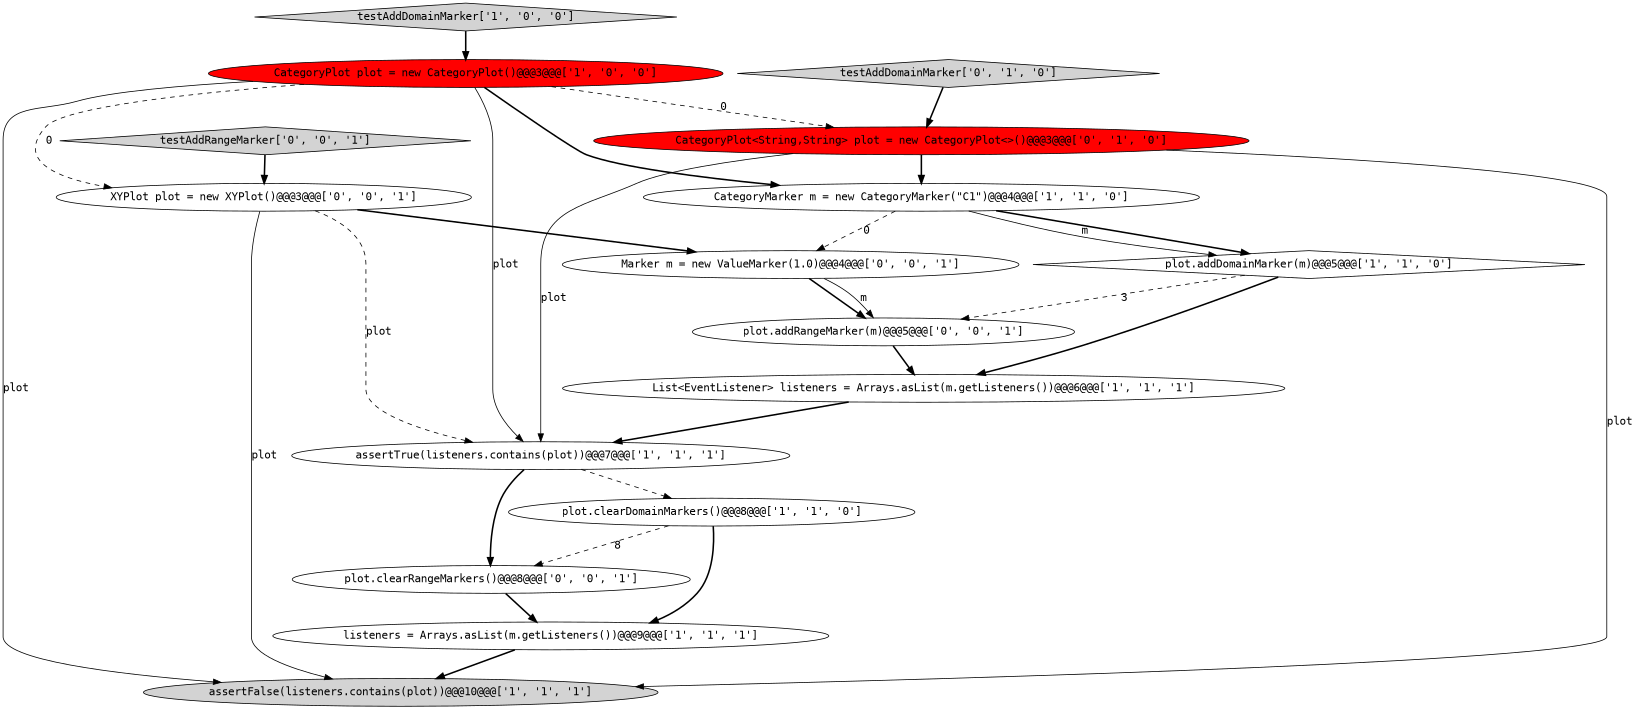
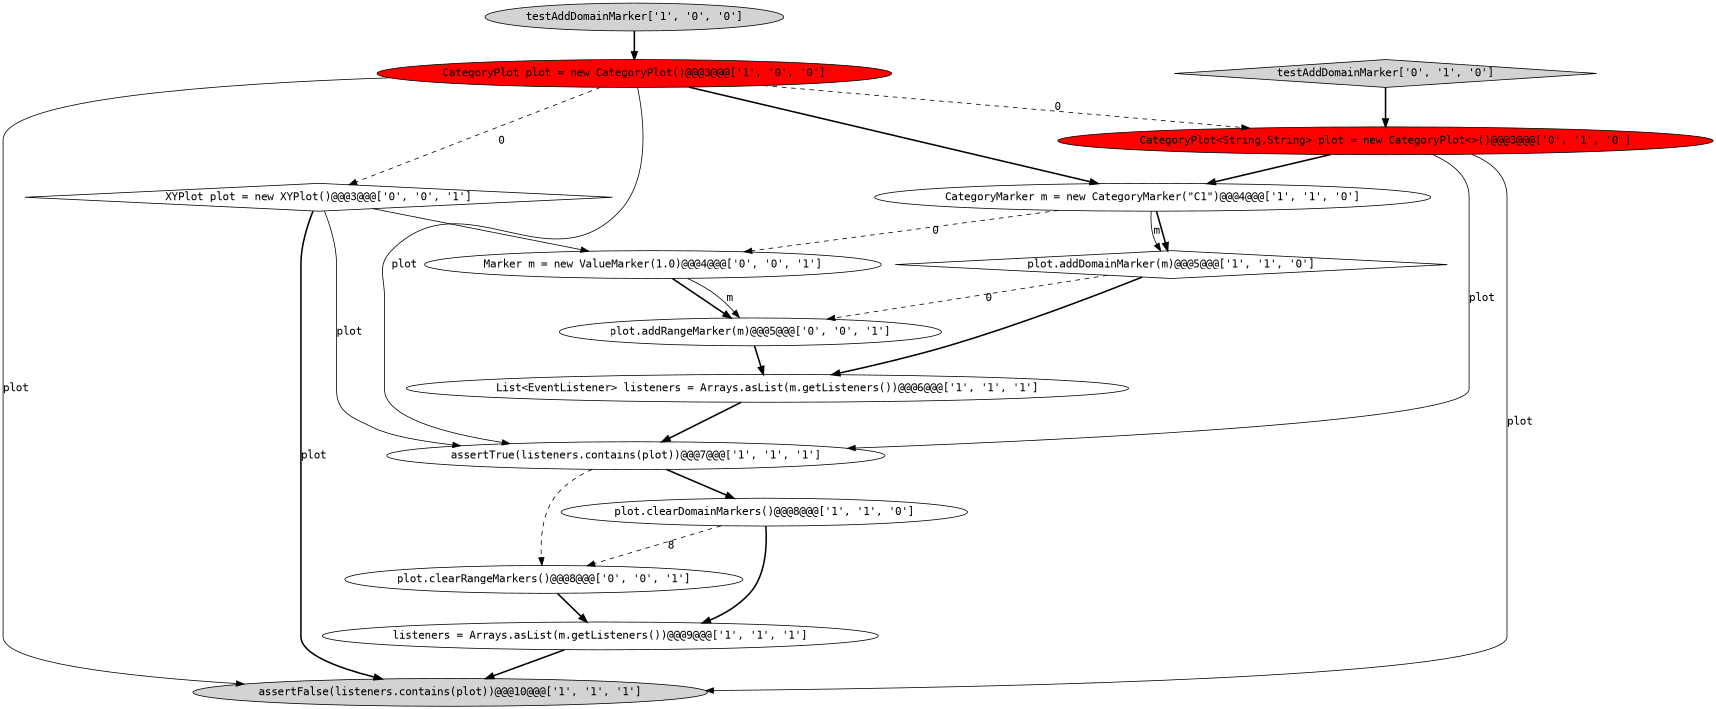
(466, 17) -> (634, 17)
(265, 141) -> none
(264, 197) -> (319, 197)
(522, 230) -> (435, 221)
(1124, 298) -> (989, 298)
(366, 346) -> (337, 369)
(251, 467) -> (301, 467)
(623, 483) -> (697, 482)
(497, 509) -> (551, 504)
